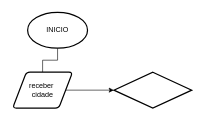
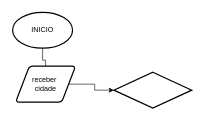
(57, 30) -> (42, 30)
(42, 90) -> (45, 84)
